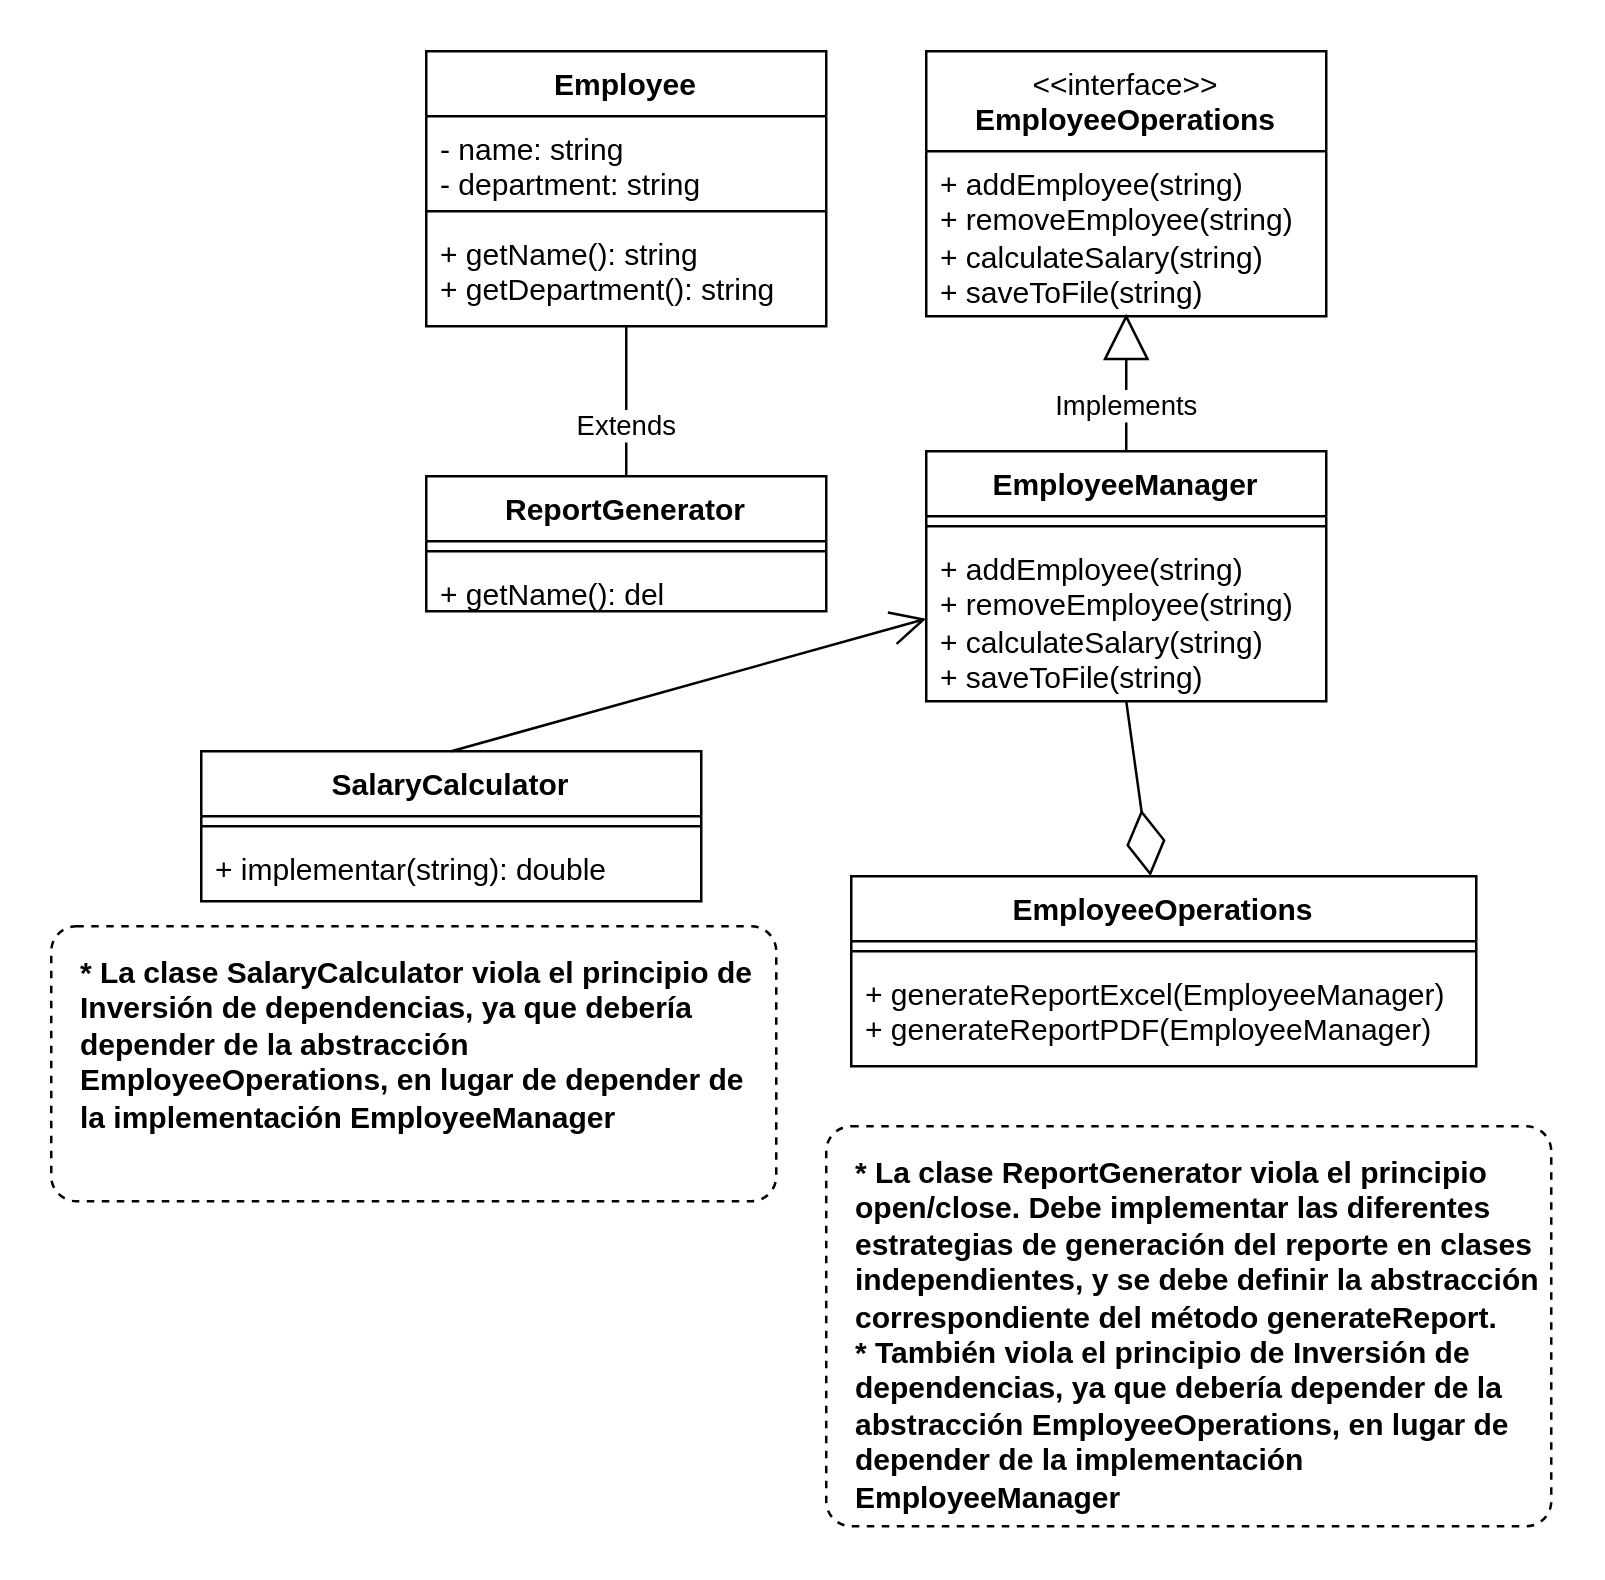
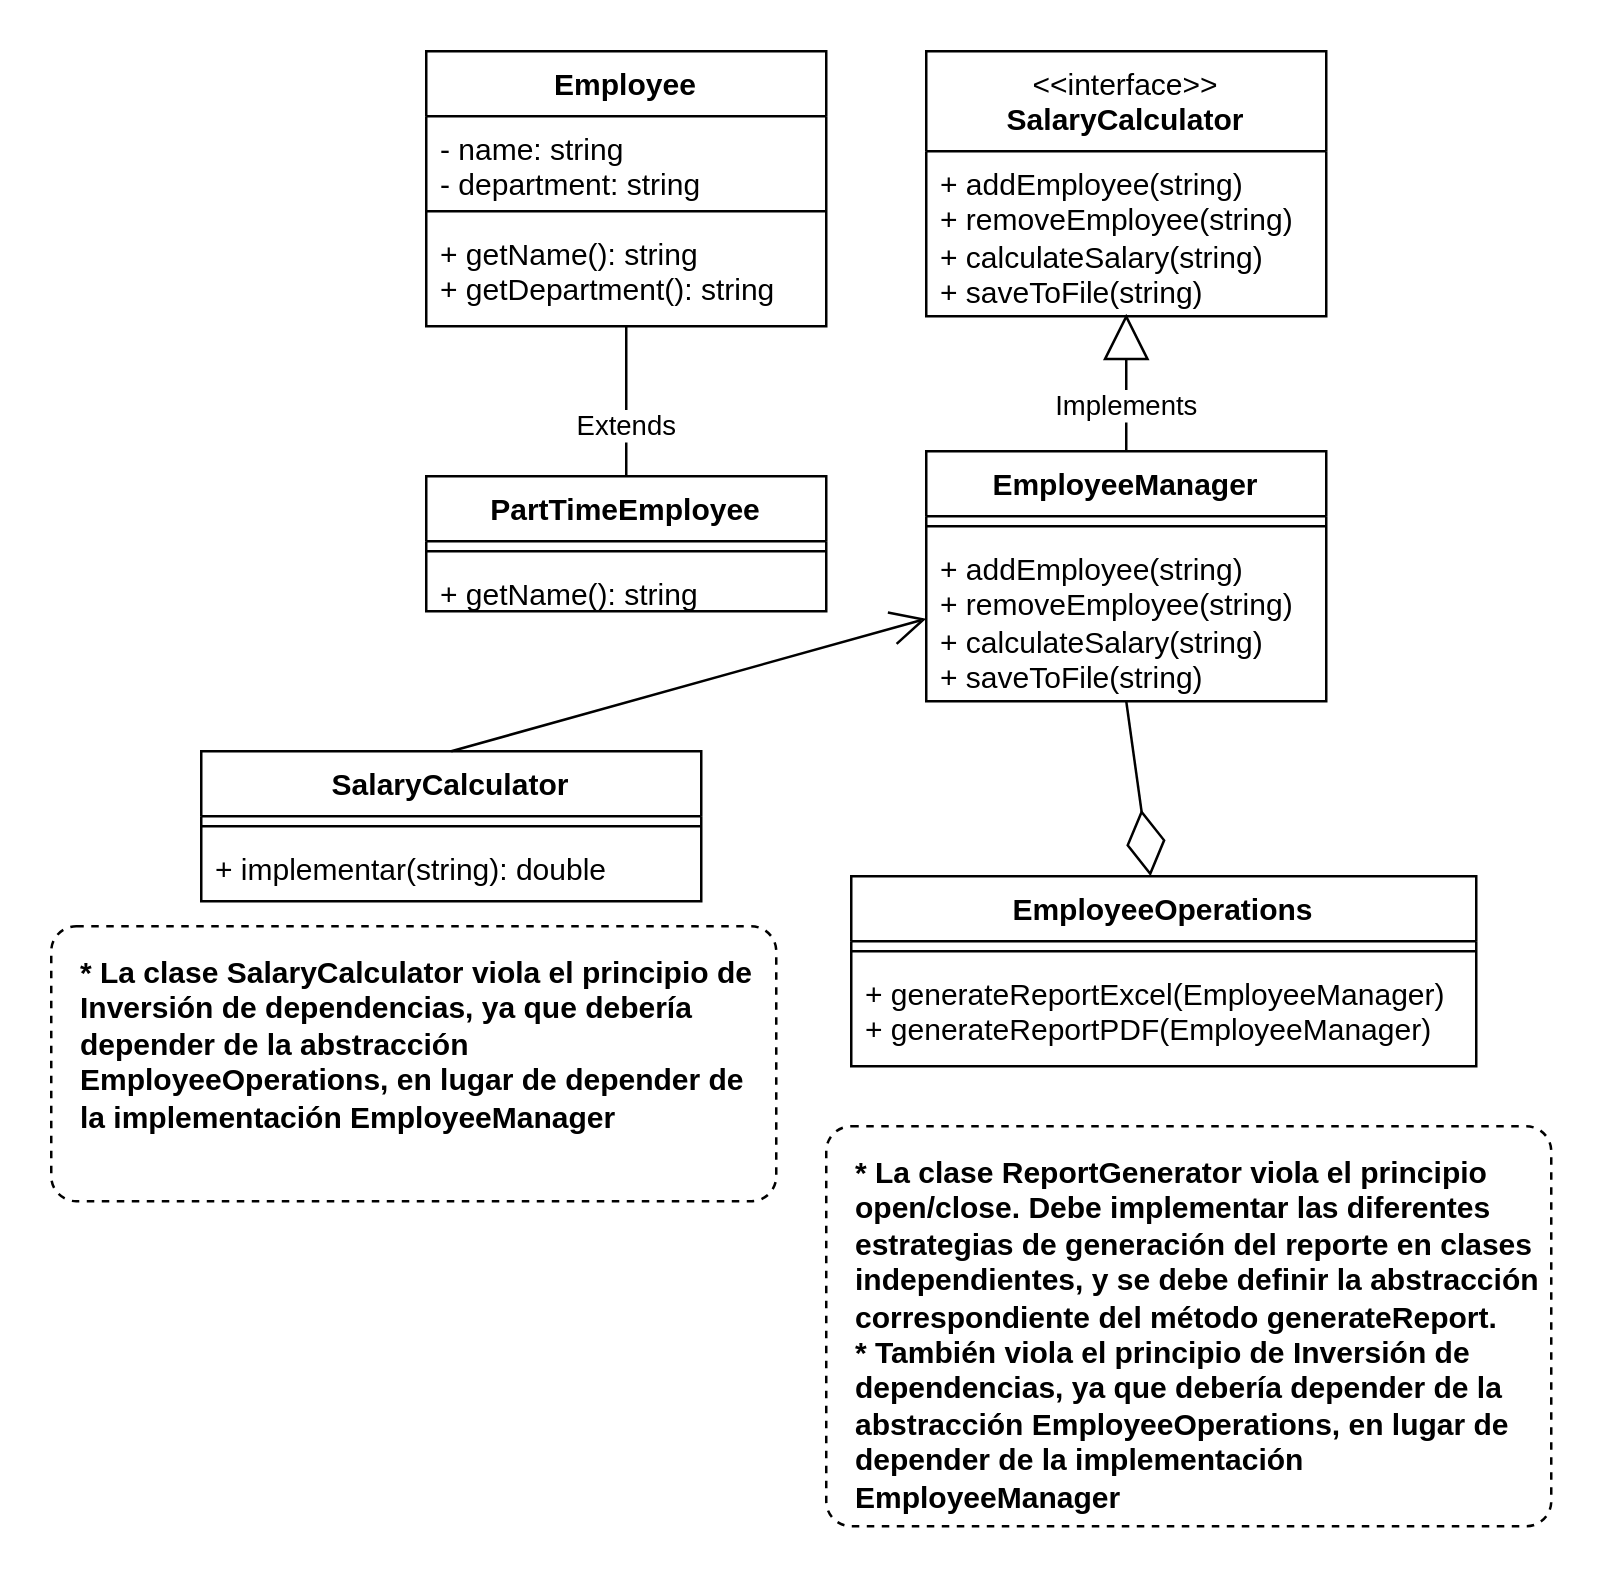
(1126, 105) -> (1126, 105)
(626, 512) -> (626, 512)
(560, 597) -> (585, 597)
